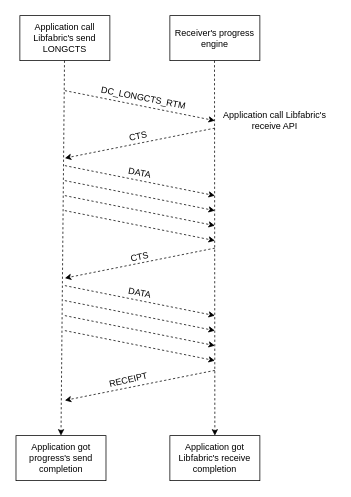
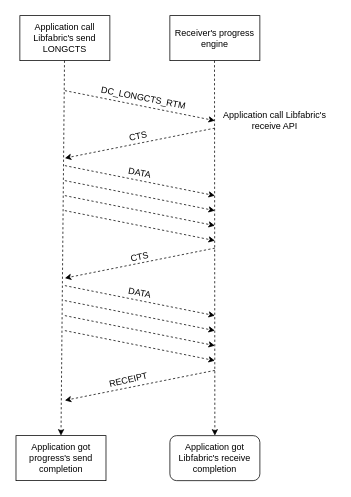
(215, 458) -> (215, 458)
